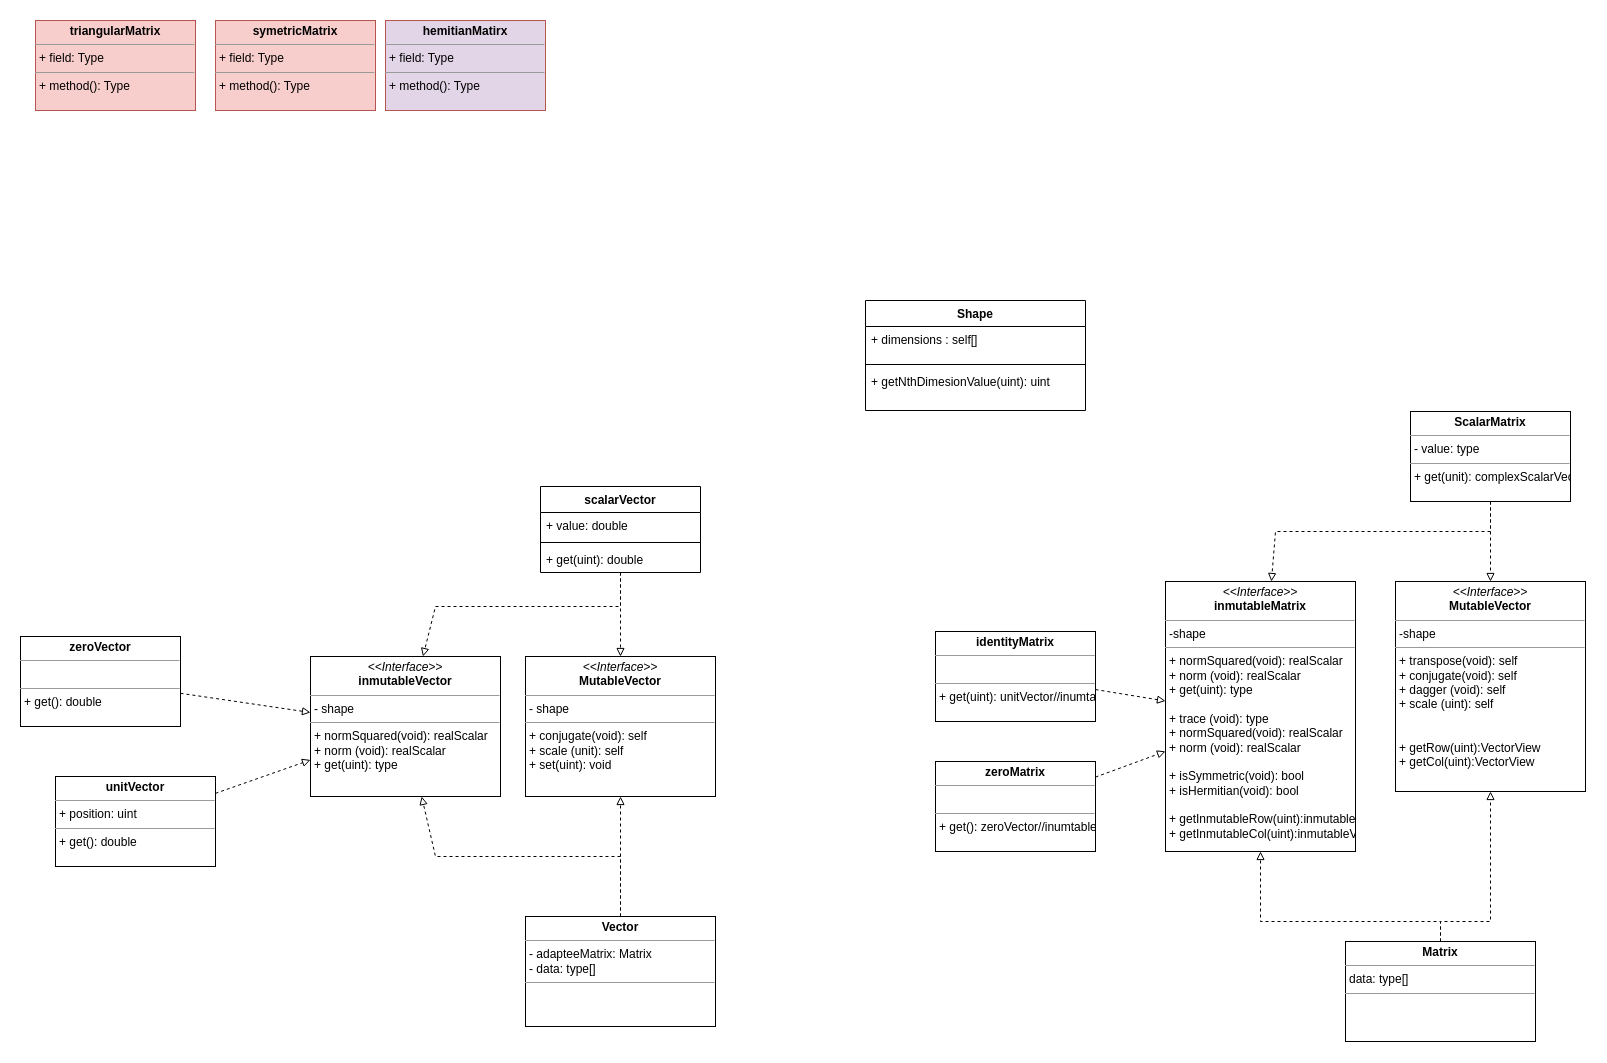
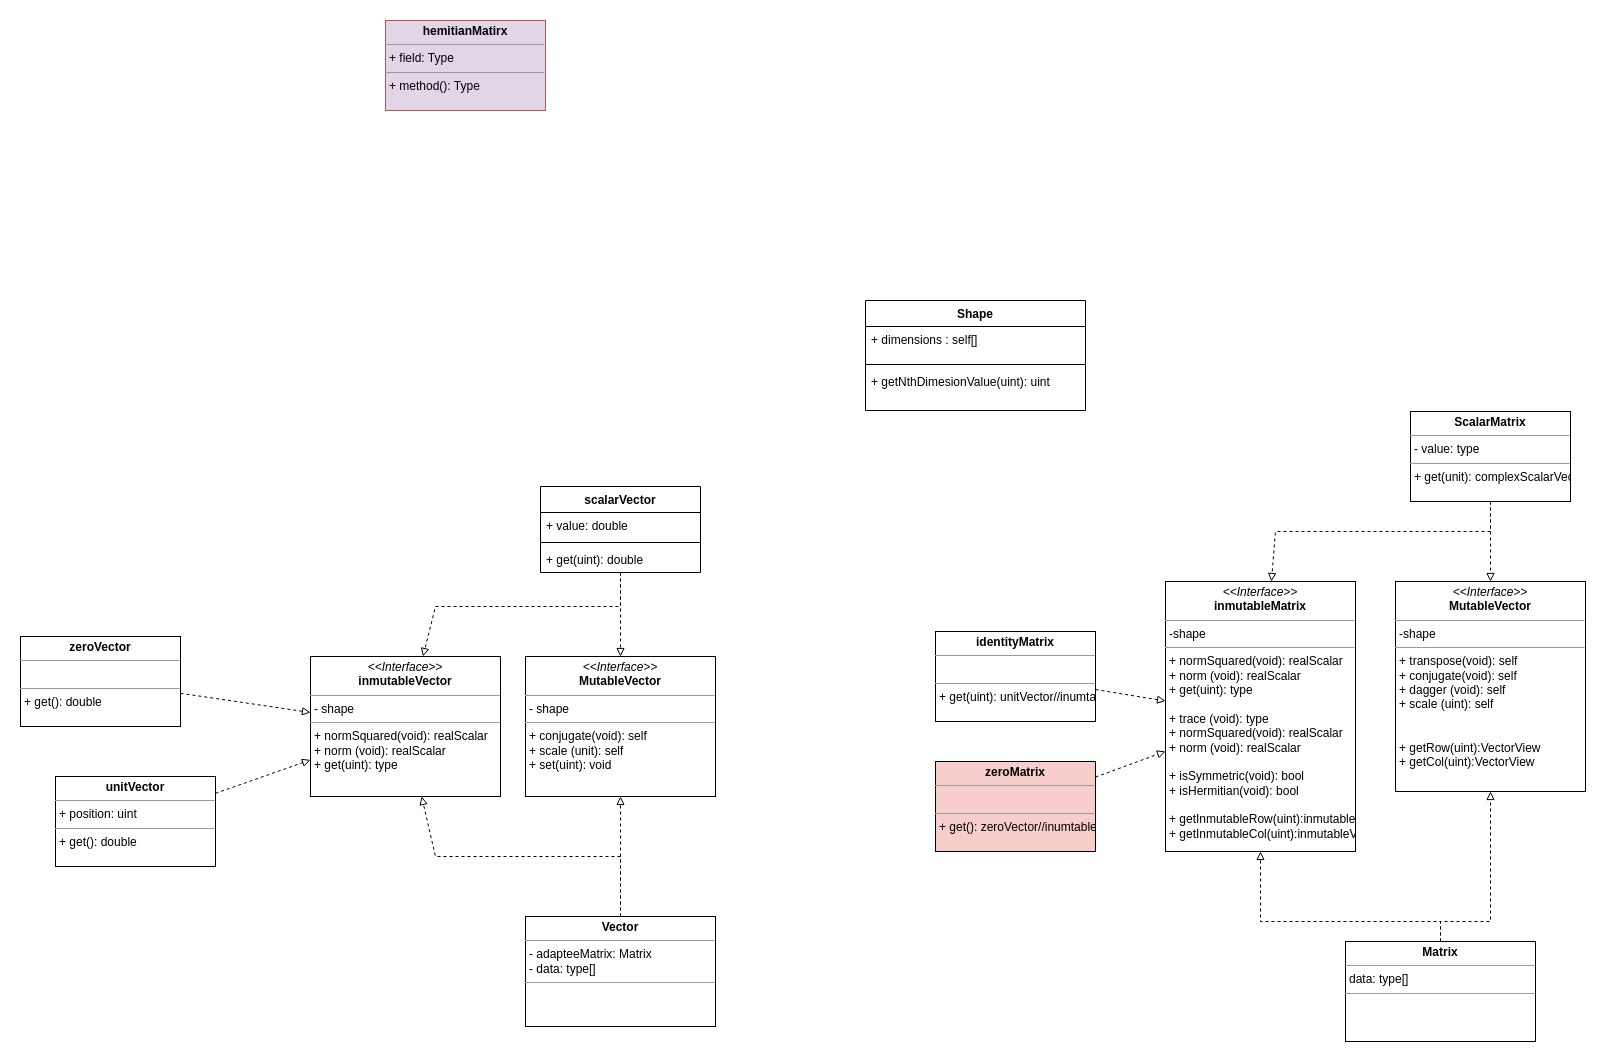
(116, 66) -> none
(296, 66) -> none
(1016, 807) -> (1016, 807)
